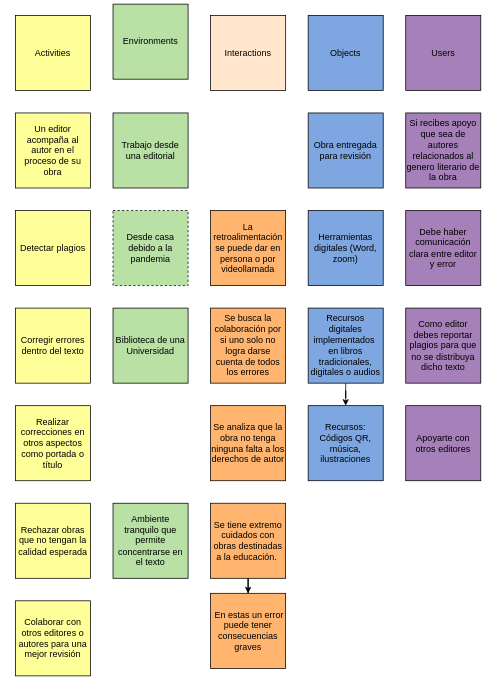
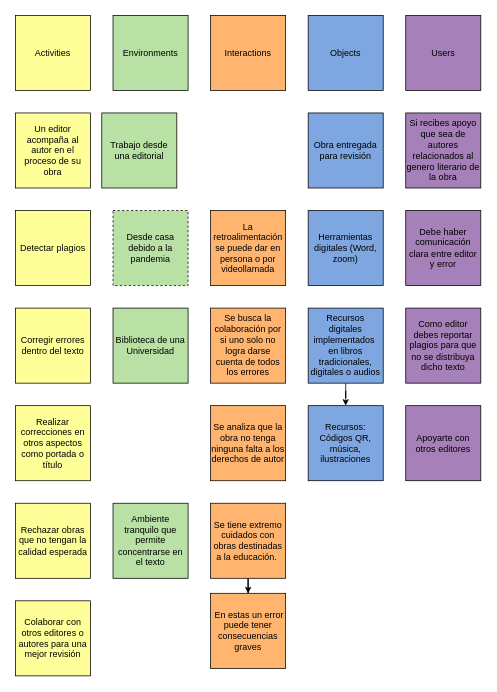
(150, 42) -> (150, 53)
(248, 53) -> (248, 53)
(150, 150) -> (139, 150)
